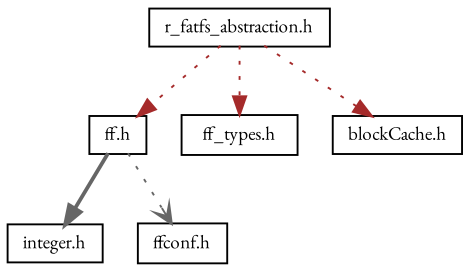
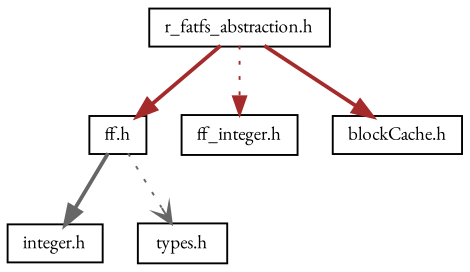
(186, 75) -> (186, 75)
(310, 76) -> (310, 76)
(240, 135) -> (240, 135)
(183, 243) -> (183, 243)
